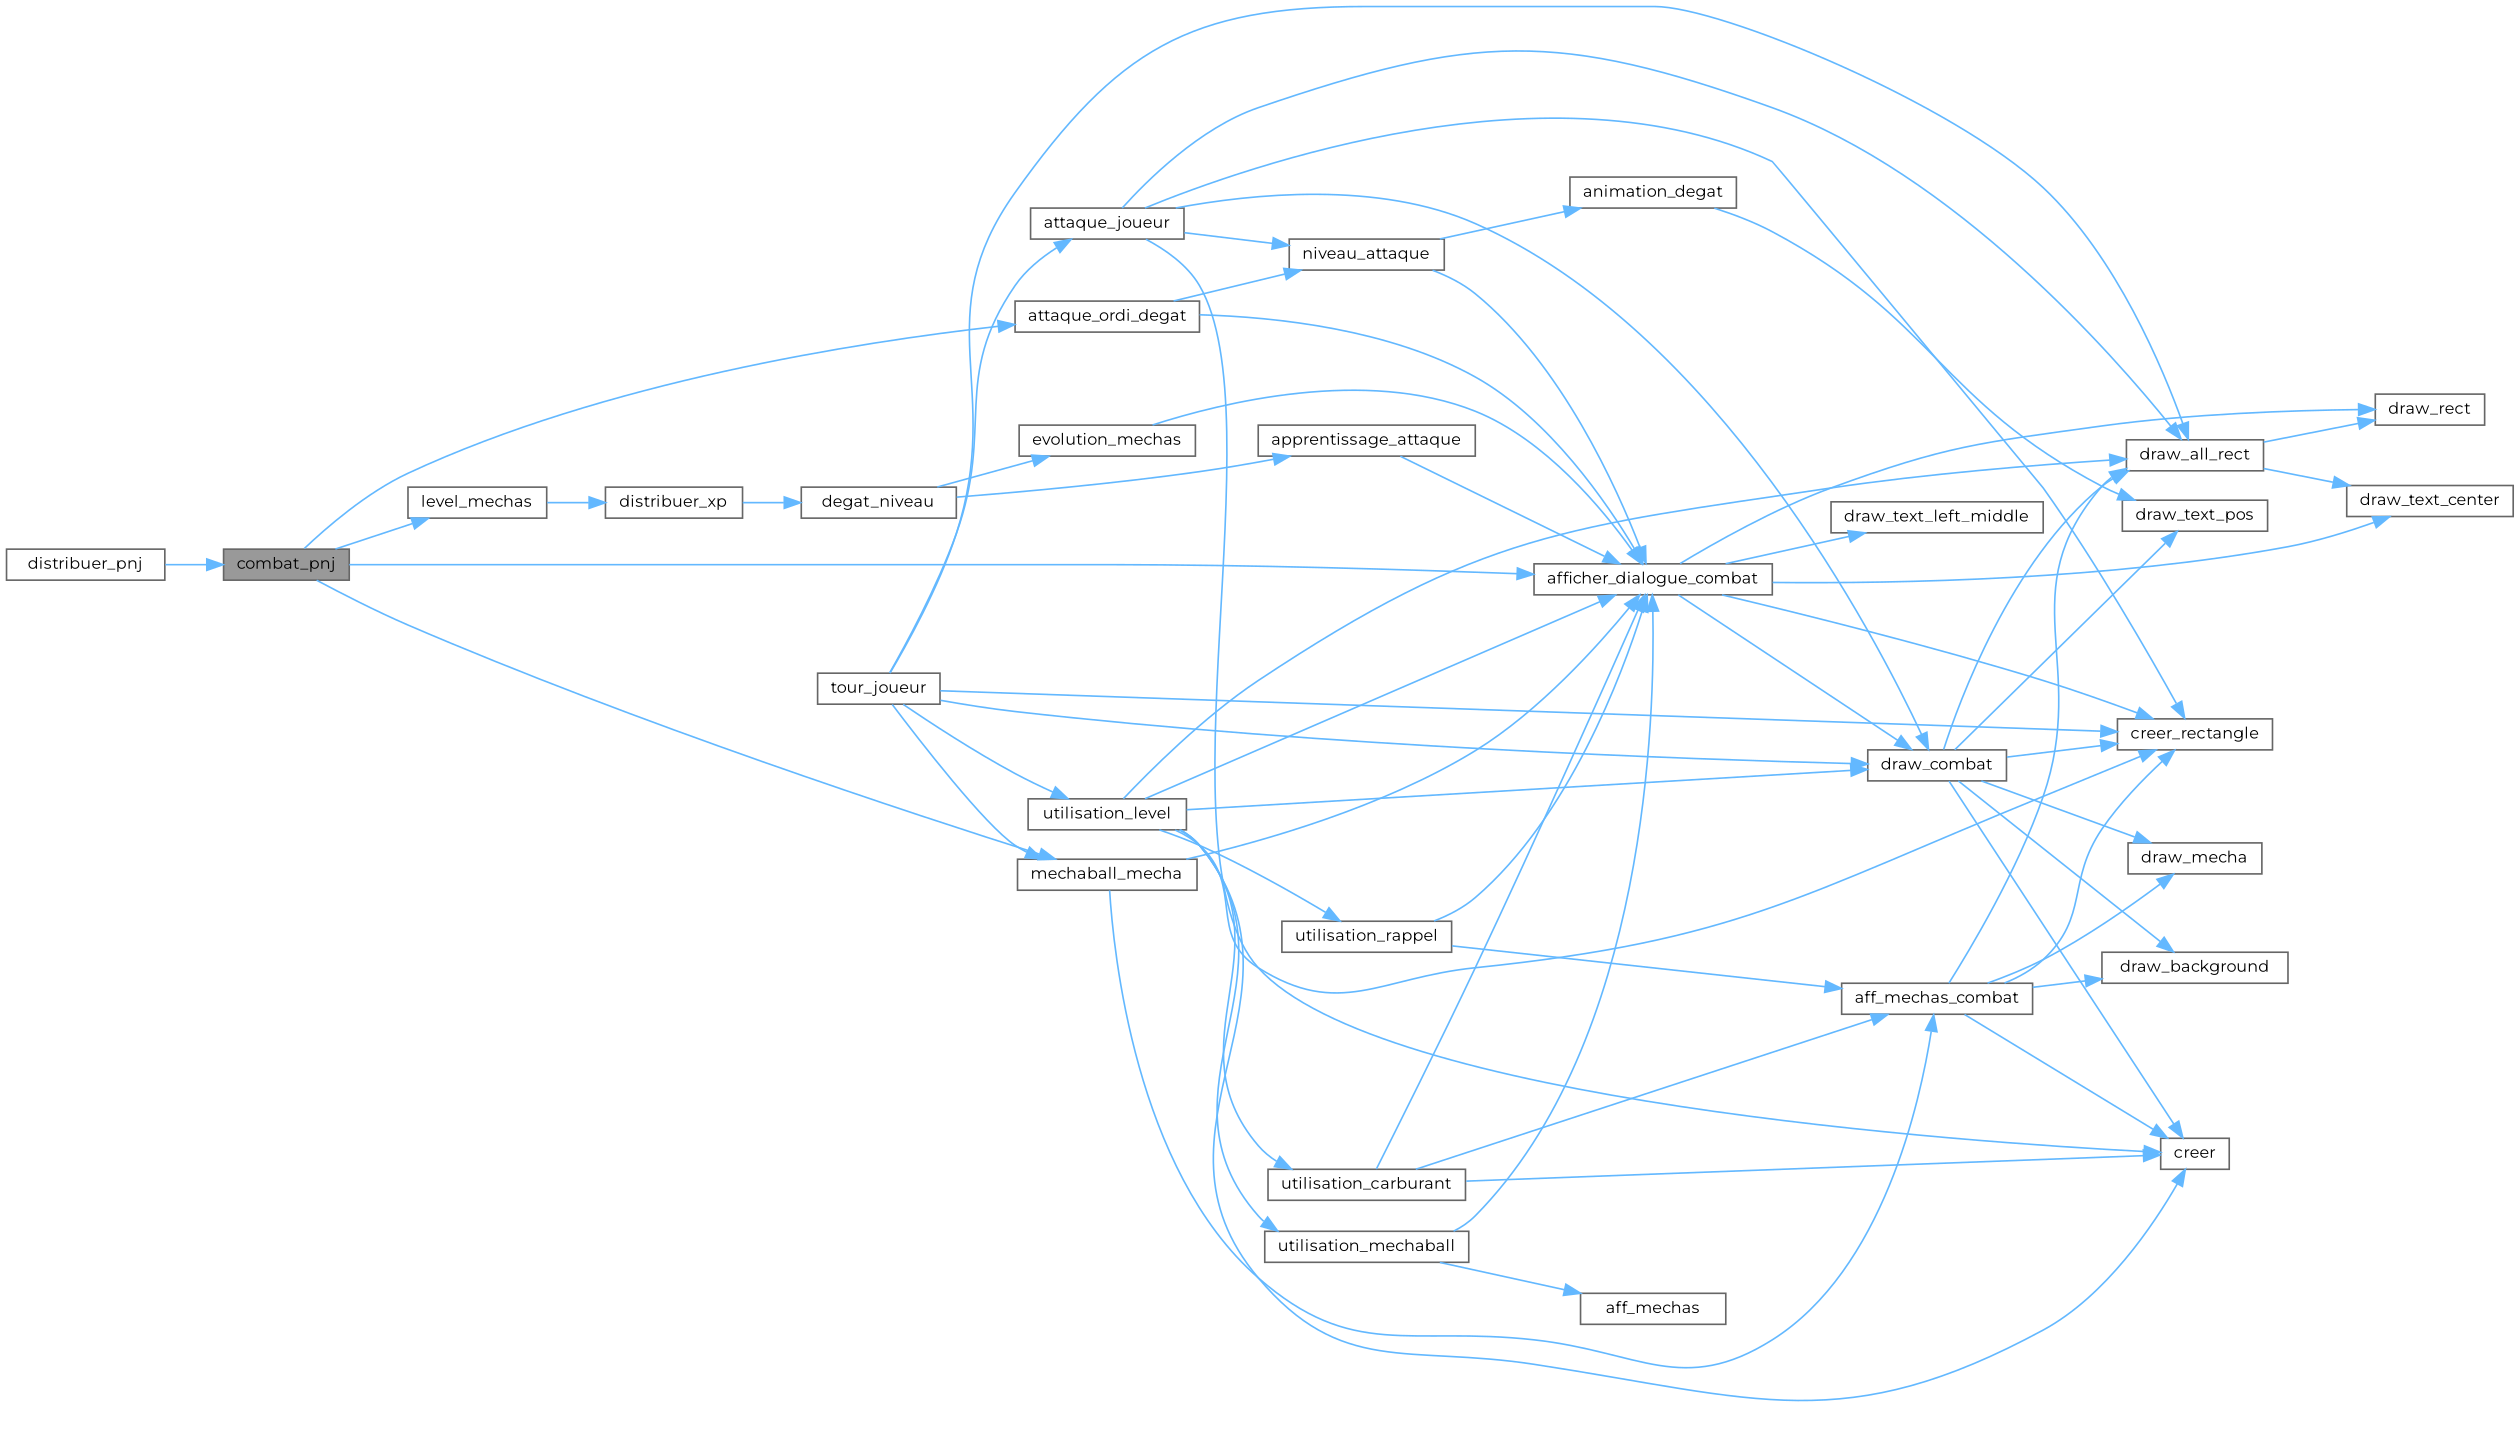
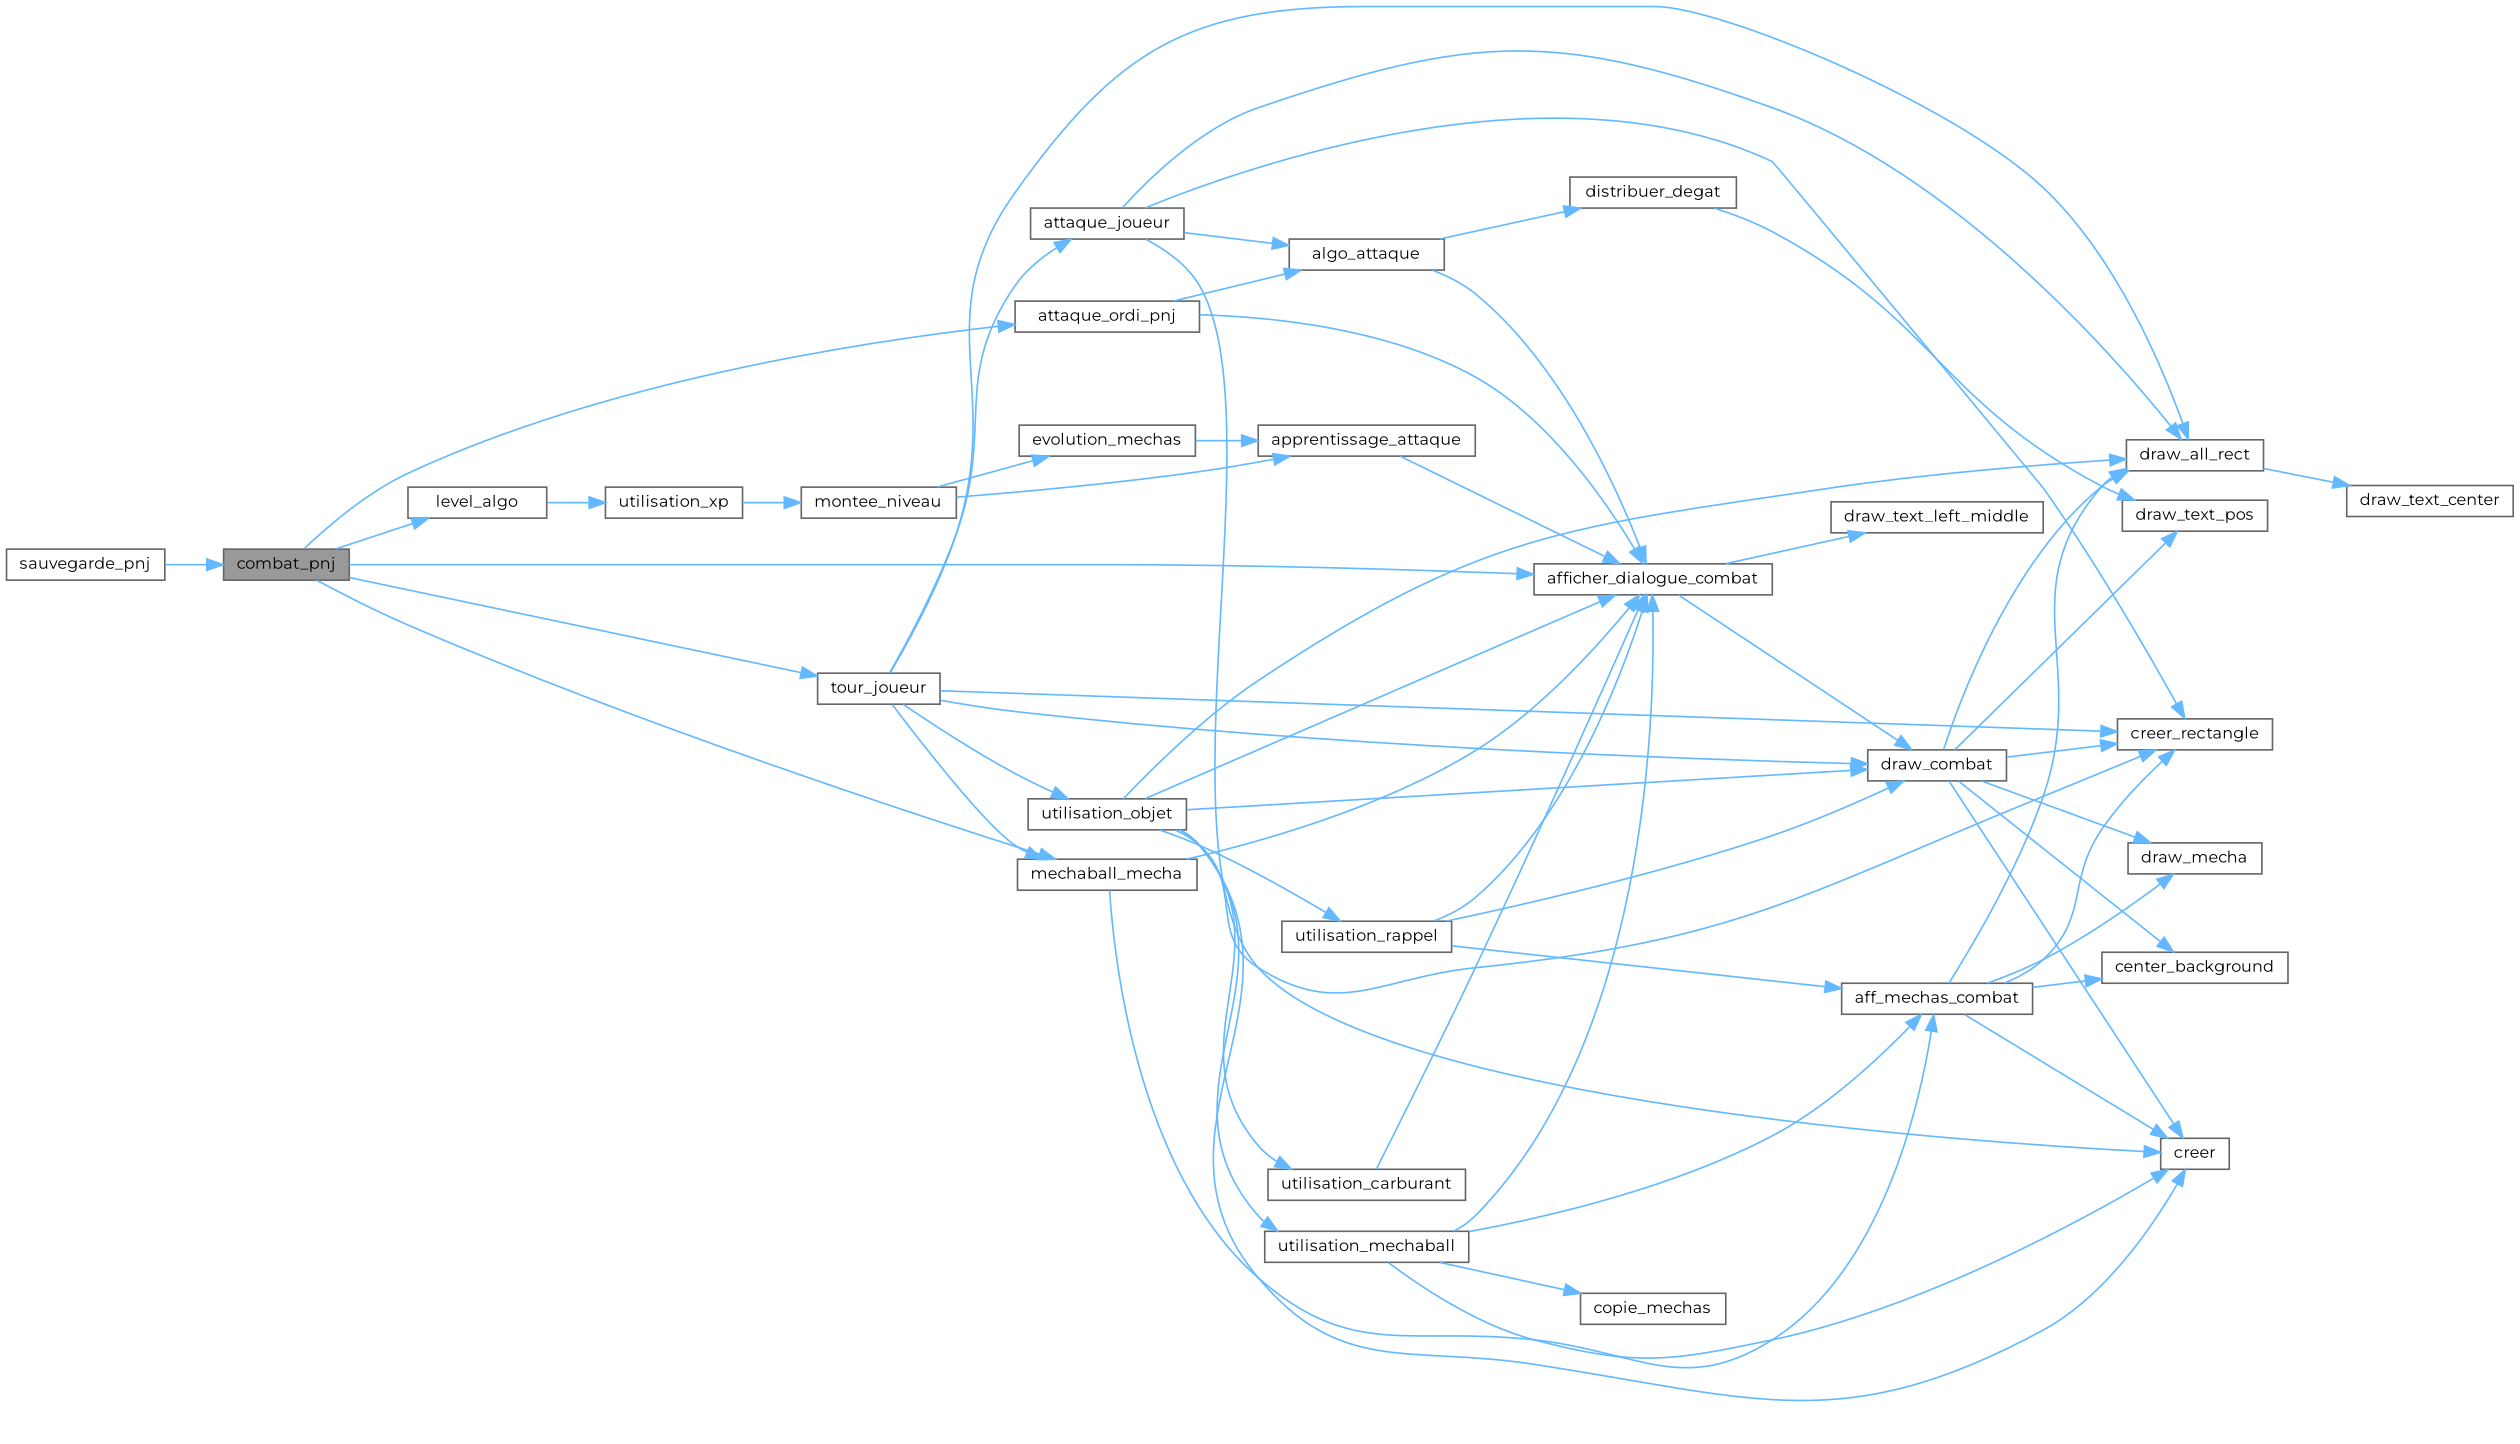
(1653, 193) -> (1653, 193)
(1367, 255) -> (1367, 255)
(1107, 317) -> (1107, 317)
(1636, 331) -> (1671, 866)
(1419, 396) -> (1216, 441)
(2430, 410) -> none
(477, 503) -> (477, 503)
(674, 503) -> (674, 503)
(879, 503) -> (879, 503)
(86, 565) -> (86, 565)
(2076, 573) -> none
none -> (575, 625)
(1931, 648) -> none
(1107, 814) -> (1107, 814)
(2195, 968) -> (2195, 968)
(1655, 1091) -> (1707, 1165)
(1805, 1168) -> (1797, 1334)
(1653, 1309) -> (1653, 1309)
